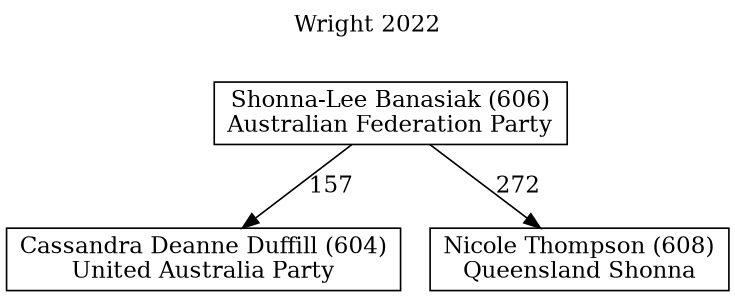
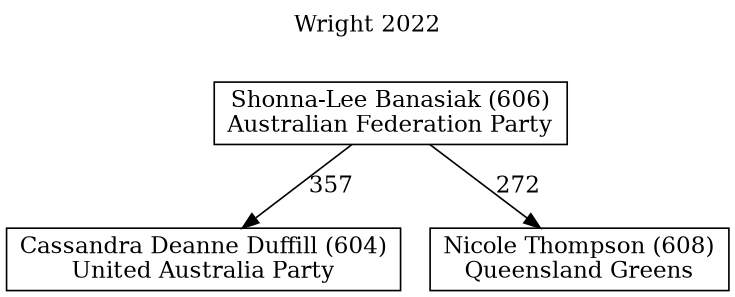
(332, 186) -> (332, 186)
(580, 259) -> (580, 259)
